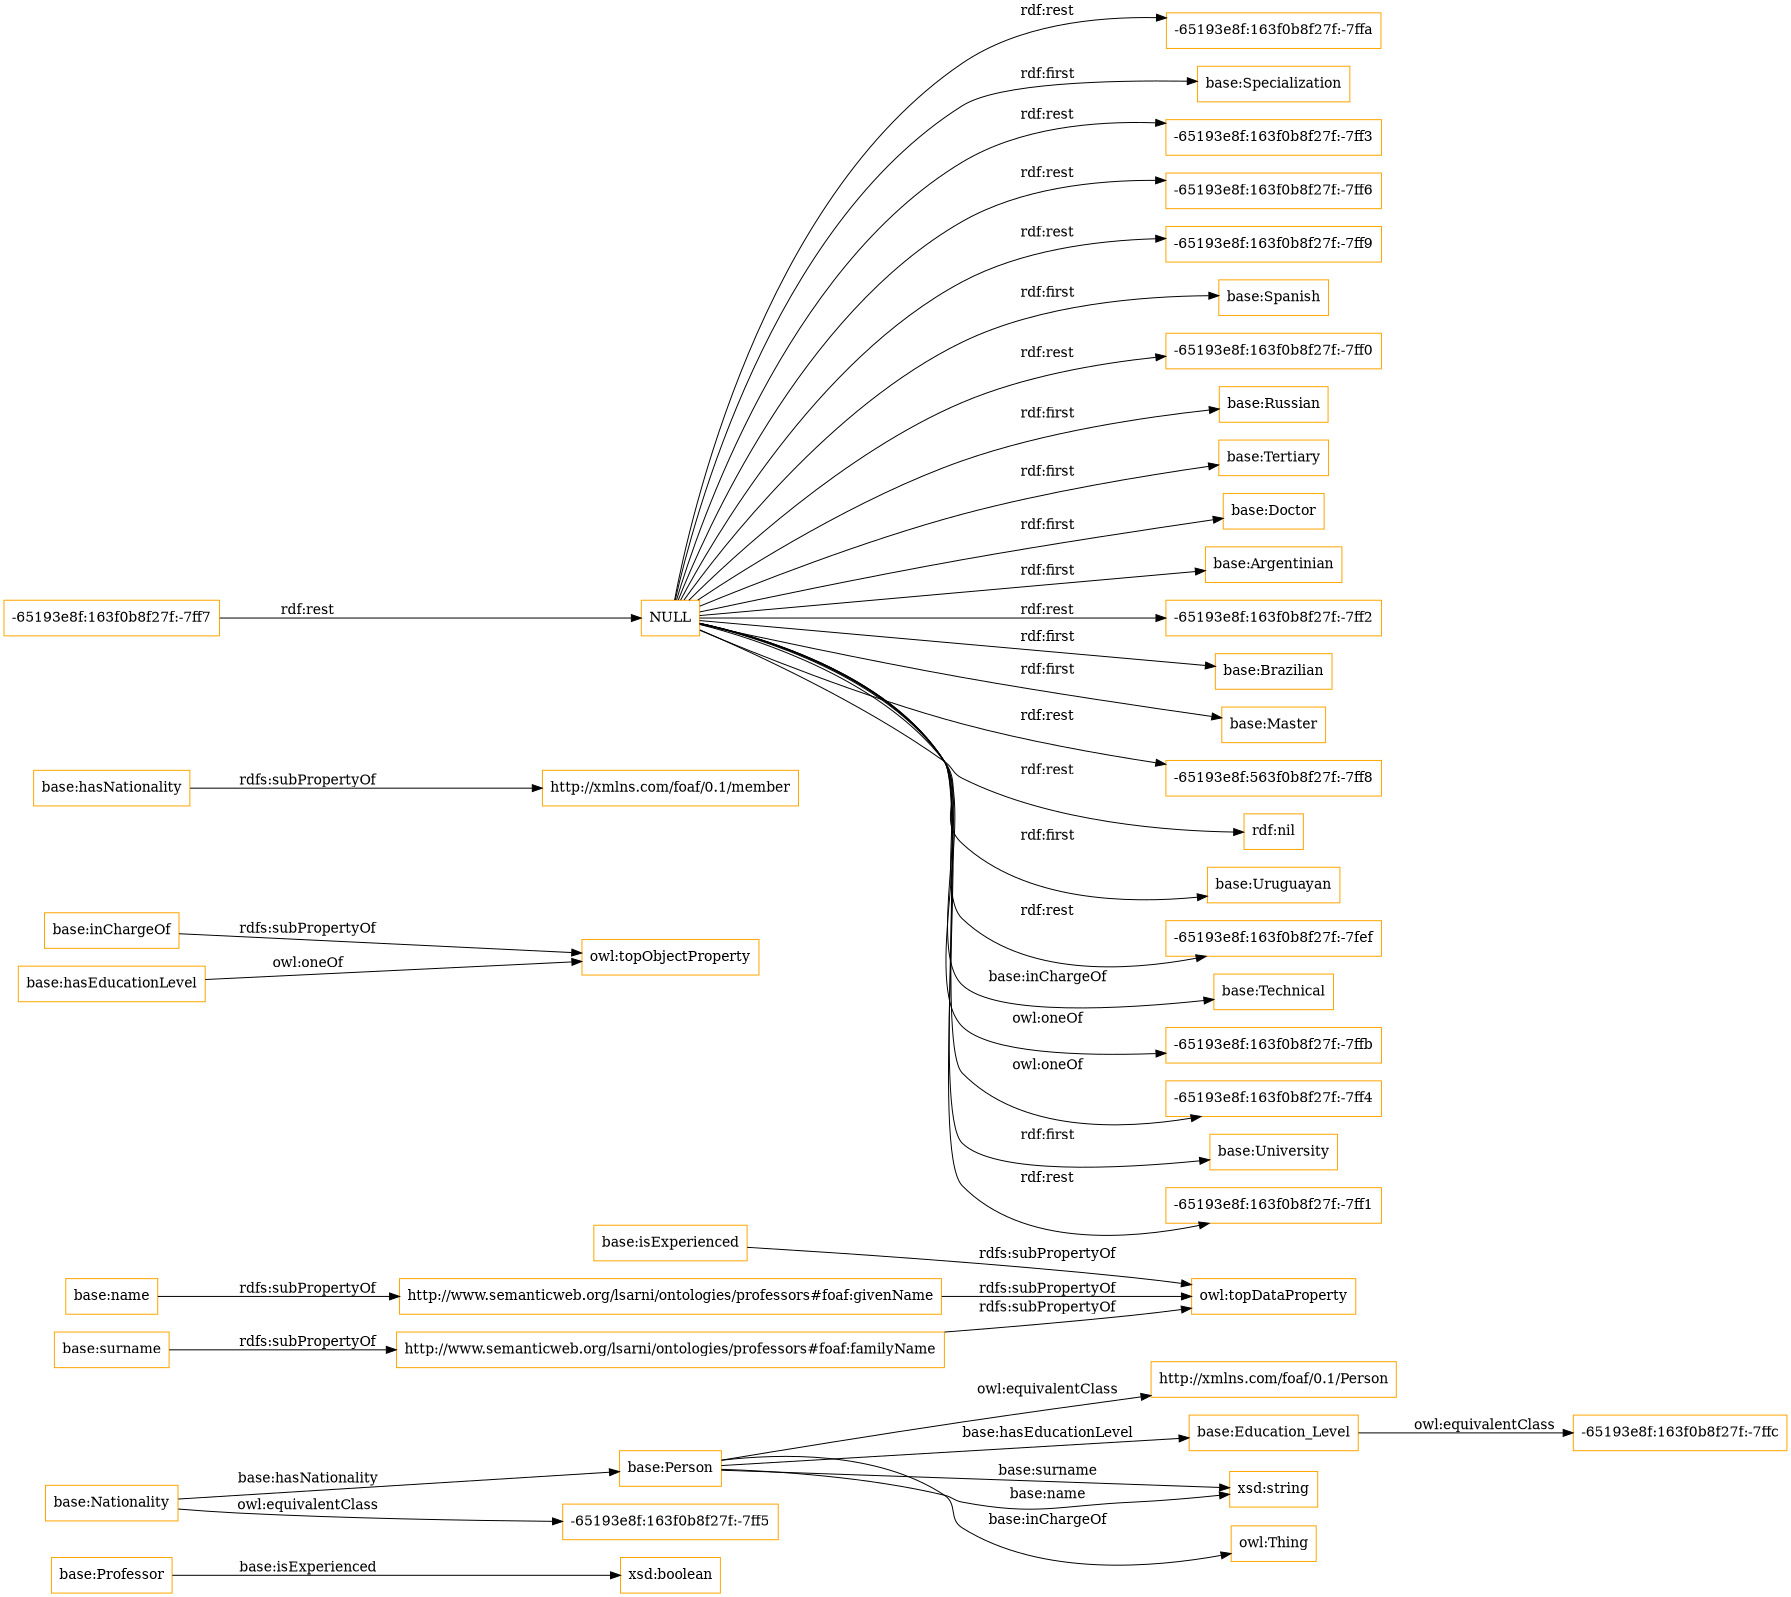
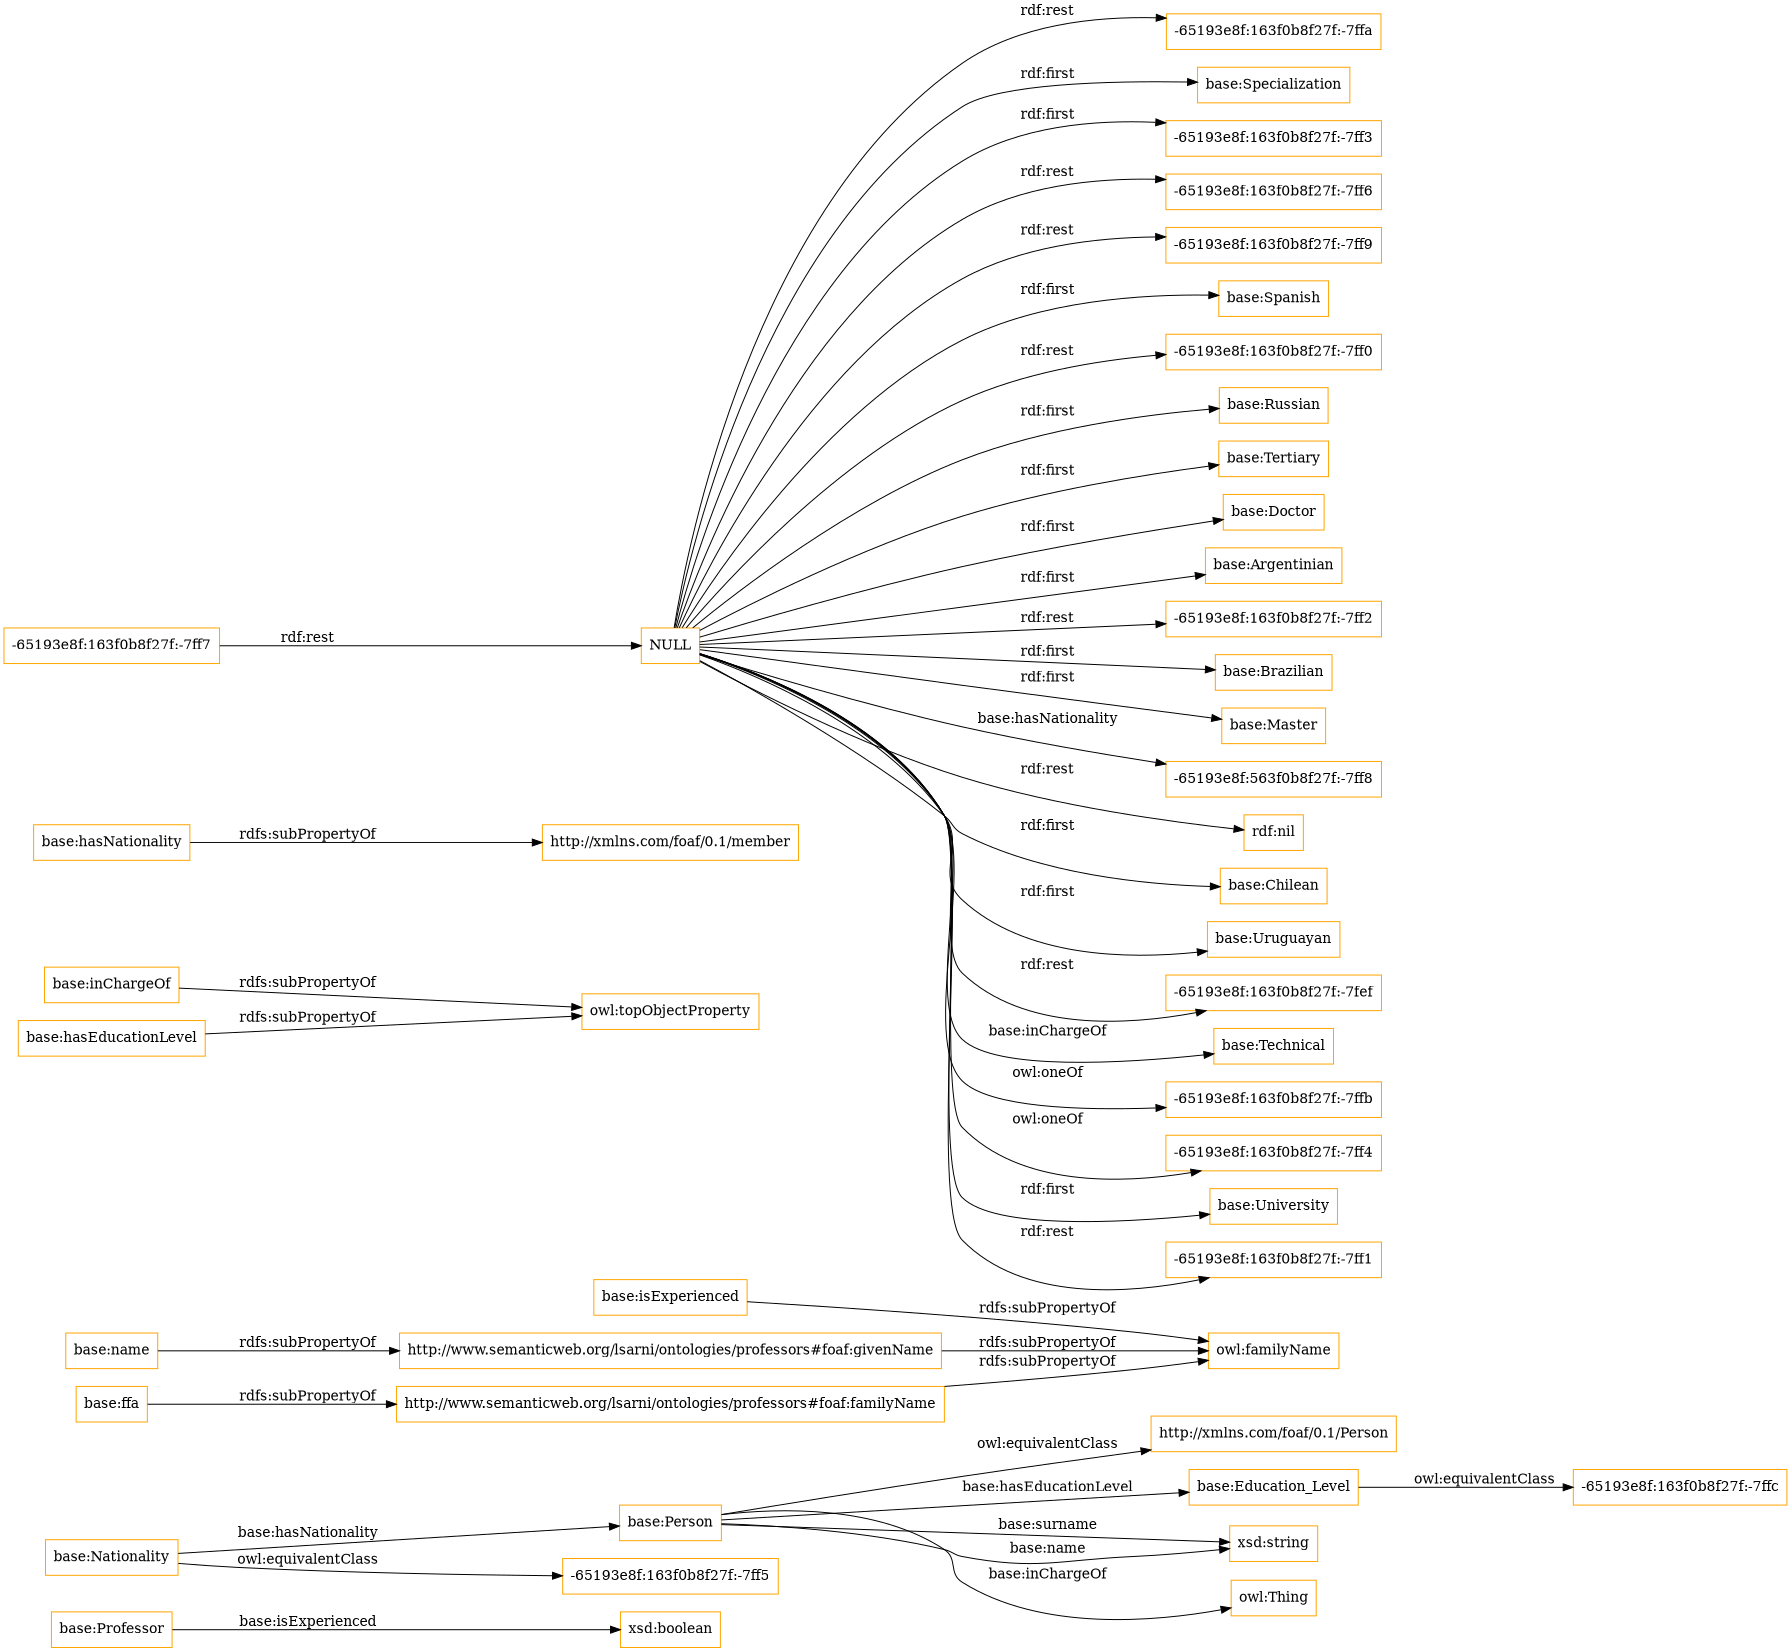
(1048, 115) -> (1048, 115)
(1048, 716) -> (1048, 719)
none -> (1274, 886)
(308, 964) -> (308, 1018)
(1274, 1296) -> (1274, 1351)
(112, 1350) -> (112, 1404)
